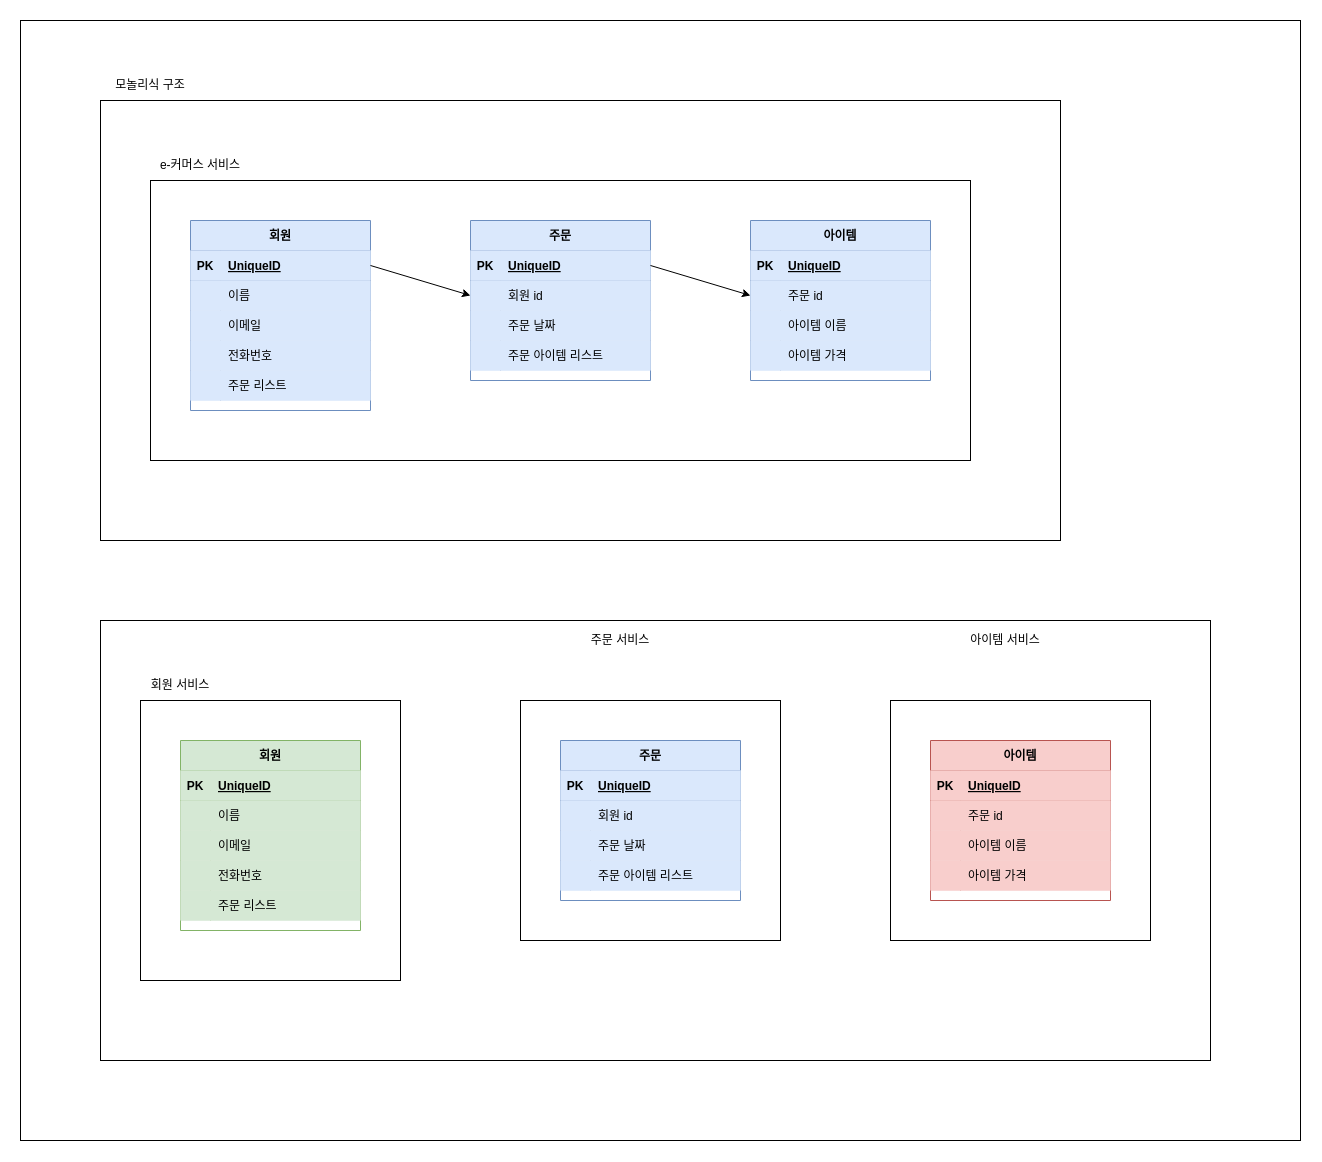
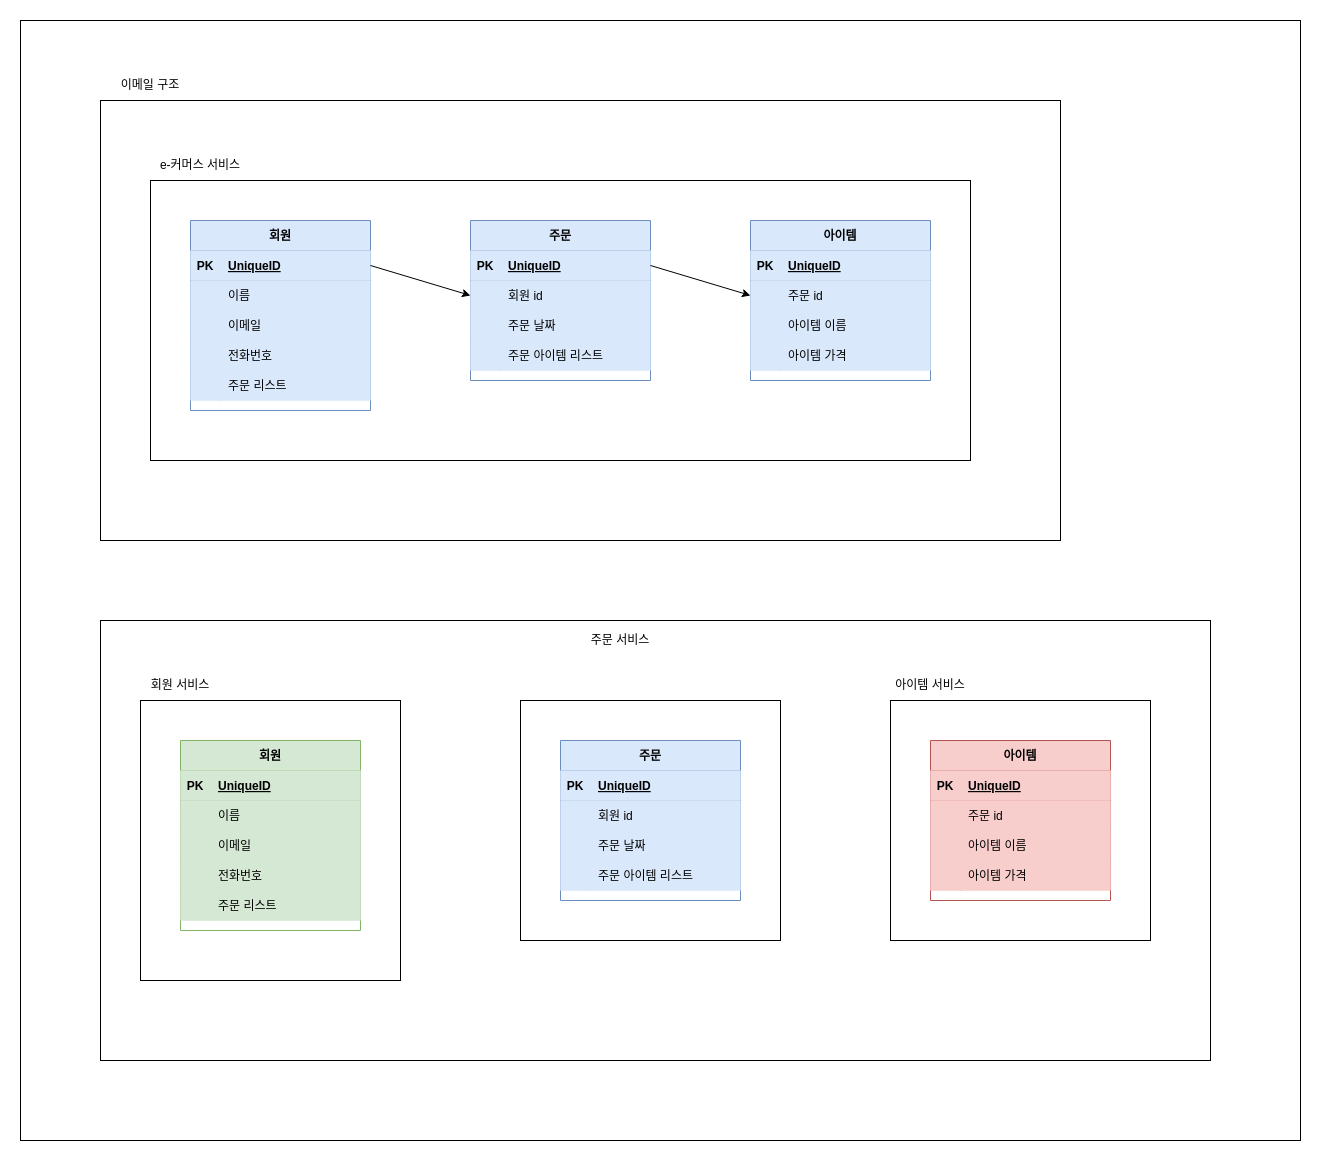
(151, 86) -> (151, 86)
(1006, 641) -> (931, 686)
